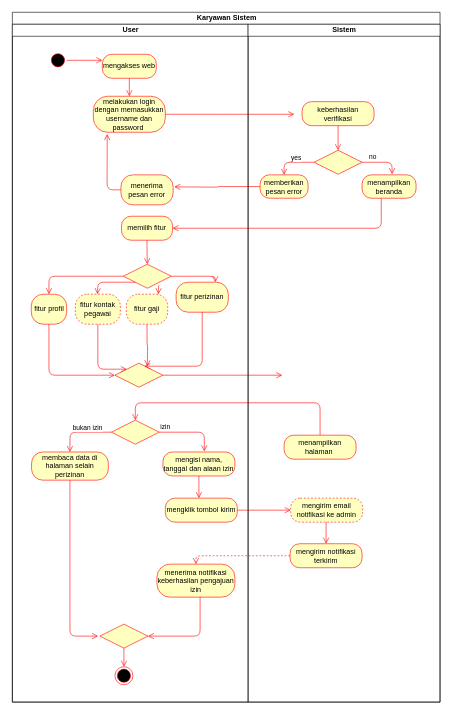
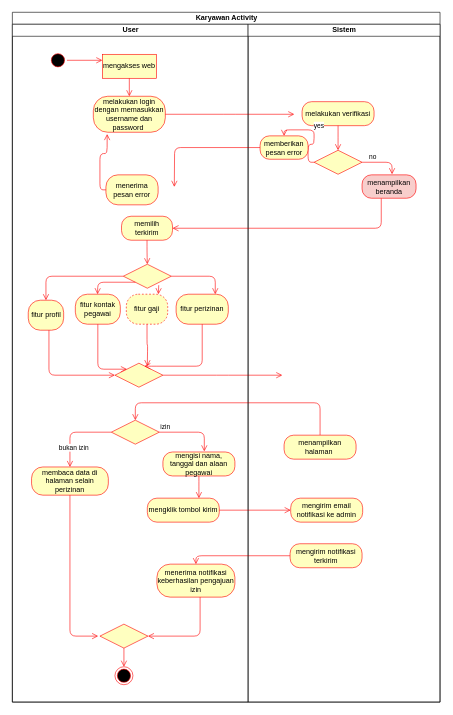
(227, 18) -> (227, 18)
(129, 66) -> (129, 66)
(338, 114) -> (338, 114)
(284, 187) -> (284, 148)
(389, 187) -> (389, 187)
(147, 190) -> (132, 190)
(147, 228) -> (147, 228)
(202, 297) -> (202, 309)
(49, 309) -> (46, 315)
(98, 309) -> (98, 309)
(199, 464) -> (199, 464)
(70, 466) -> (70, 481)
(201, 510) -> (183, 510)
(327, 510) -> (327, 510)
(326, 528) -> none
(240, 556) -> (240, 556)
